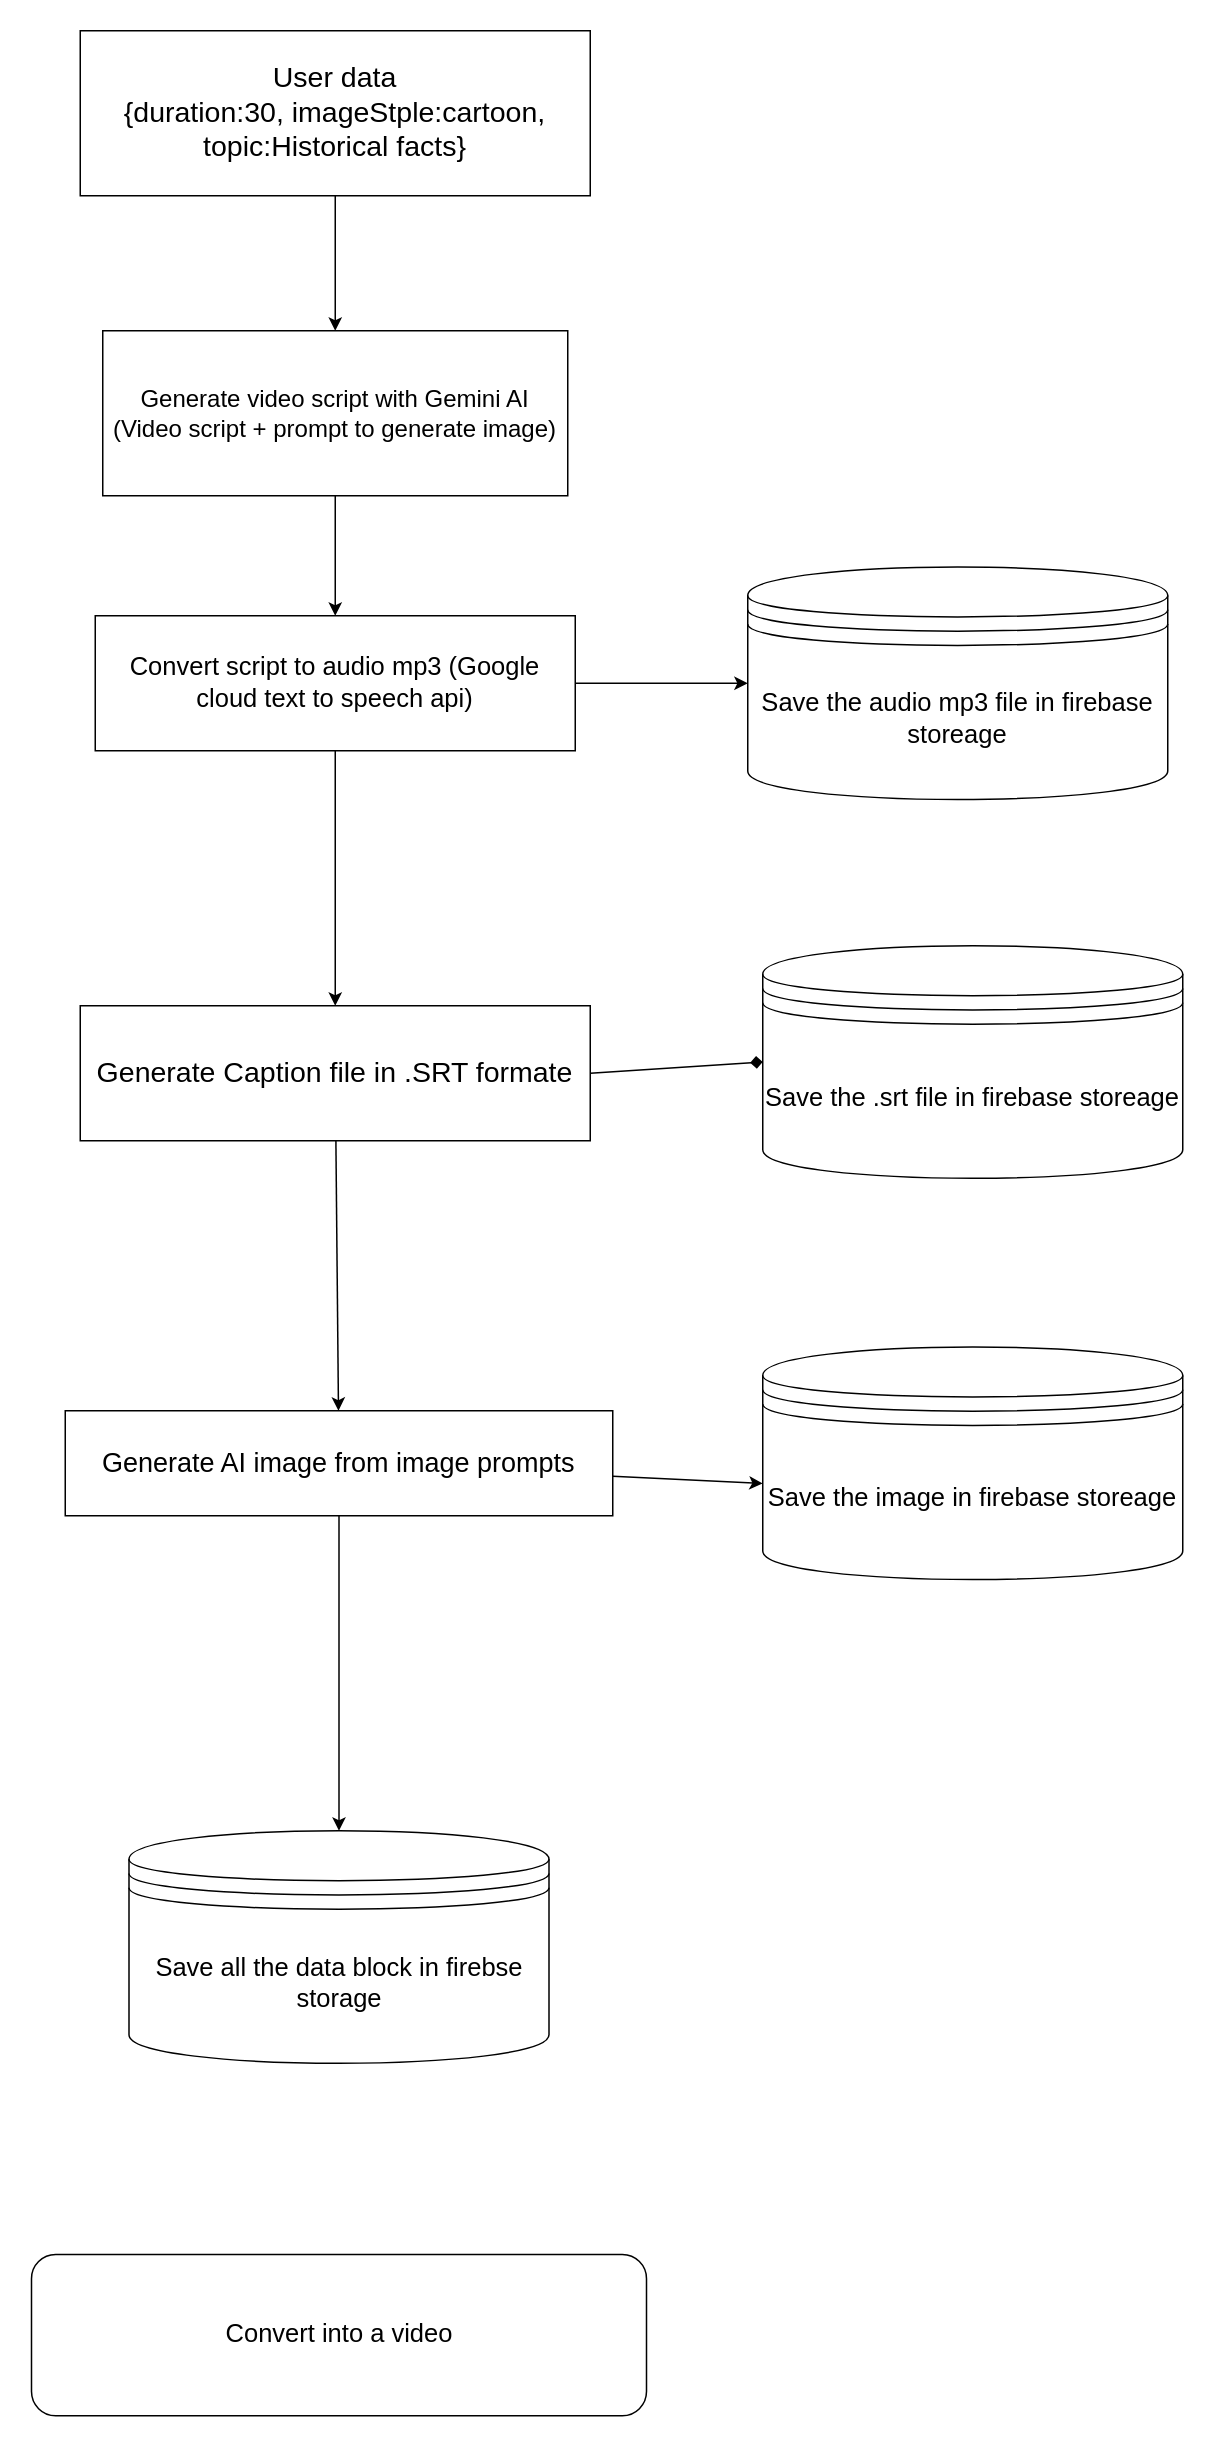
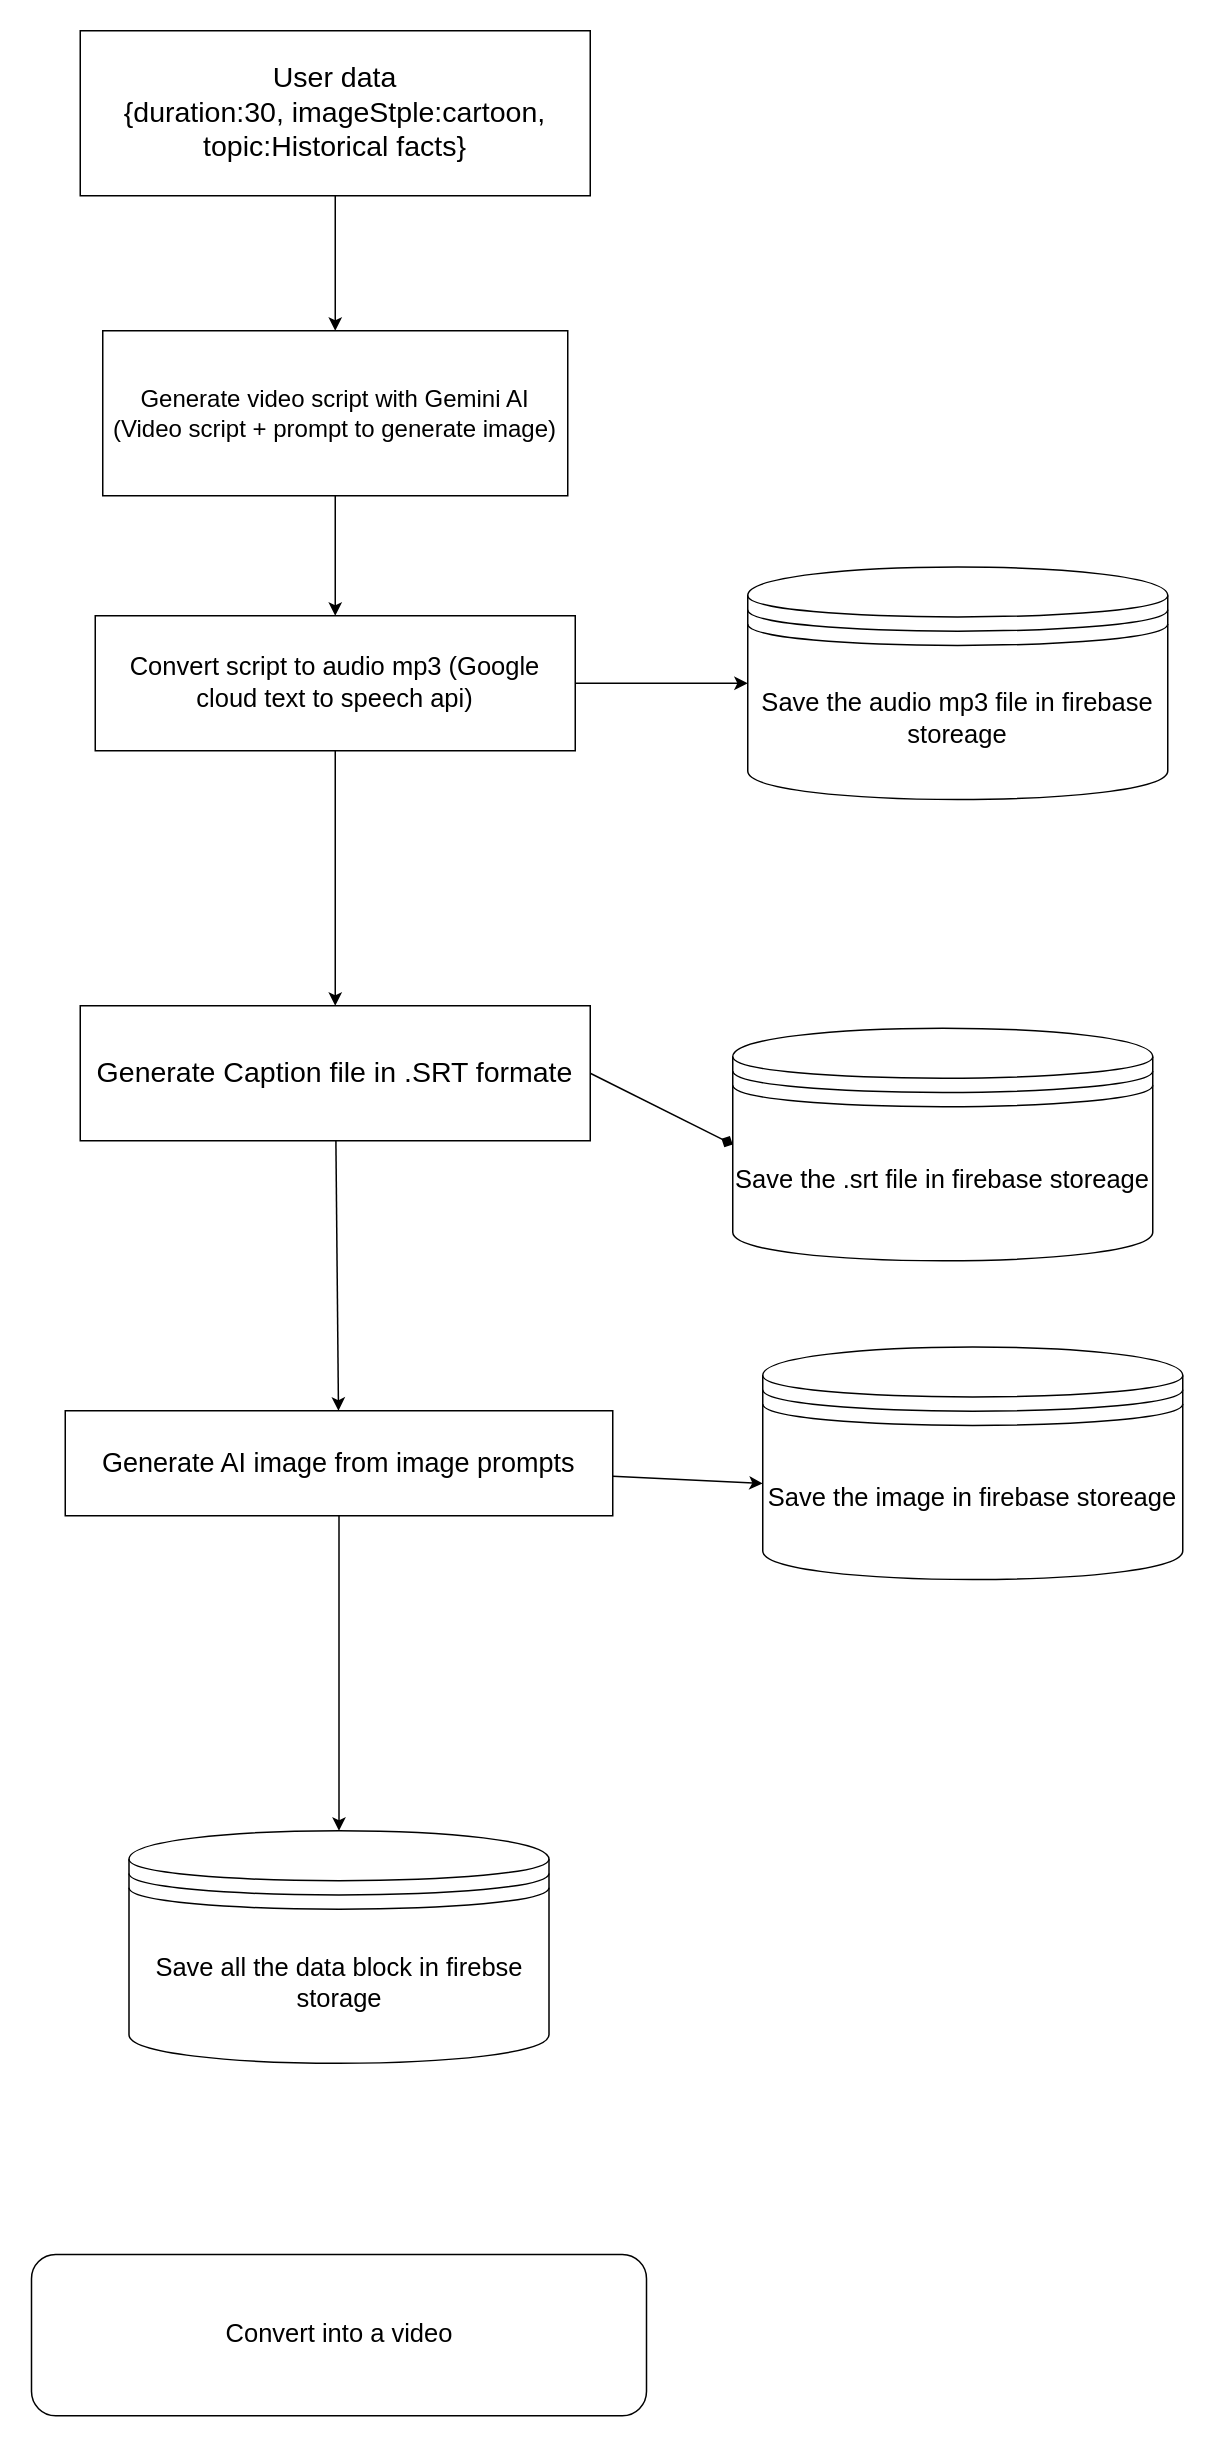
(973, 1062) -> (943, 1145)
